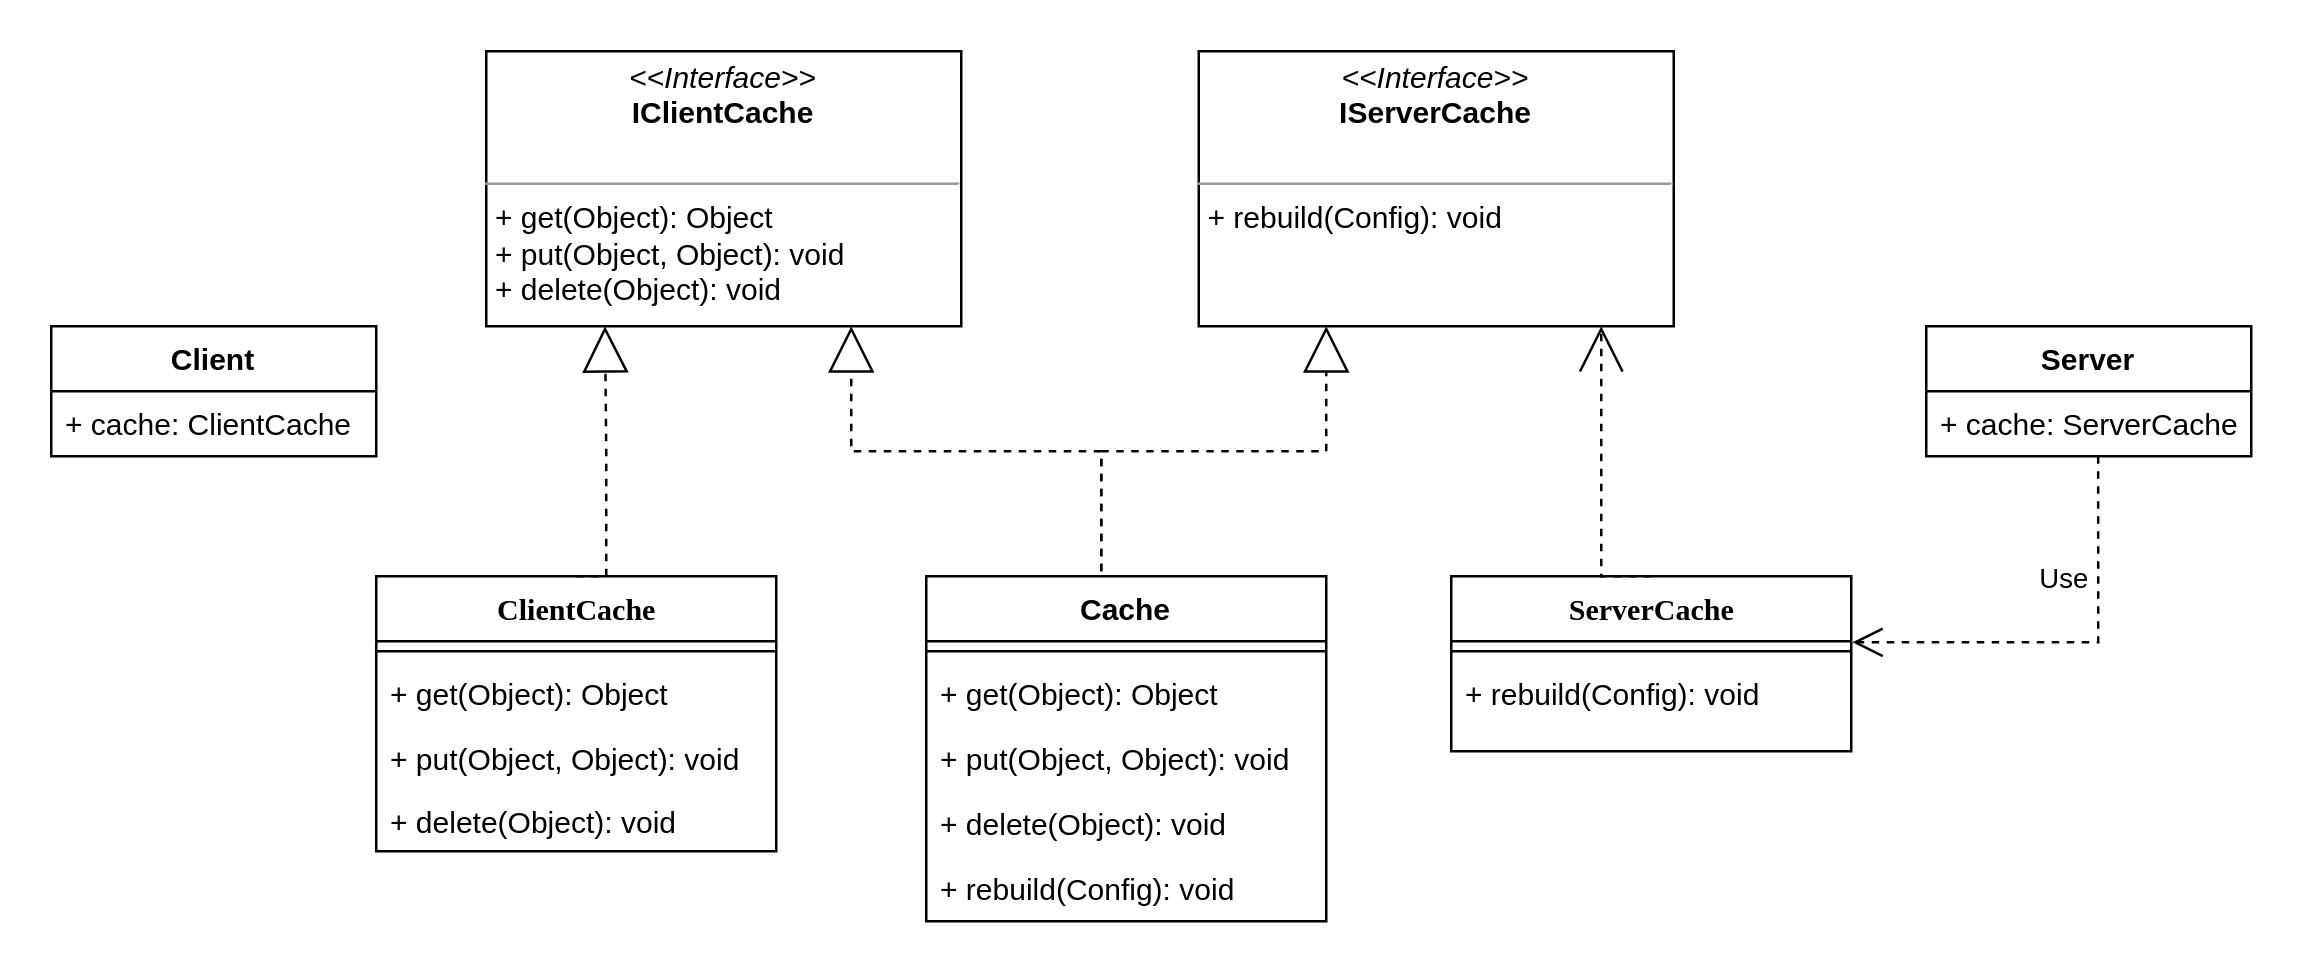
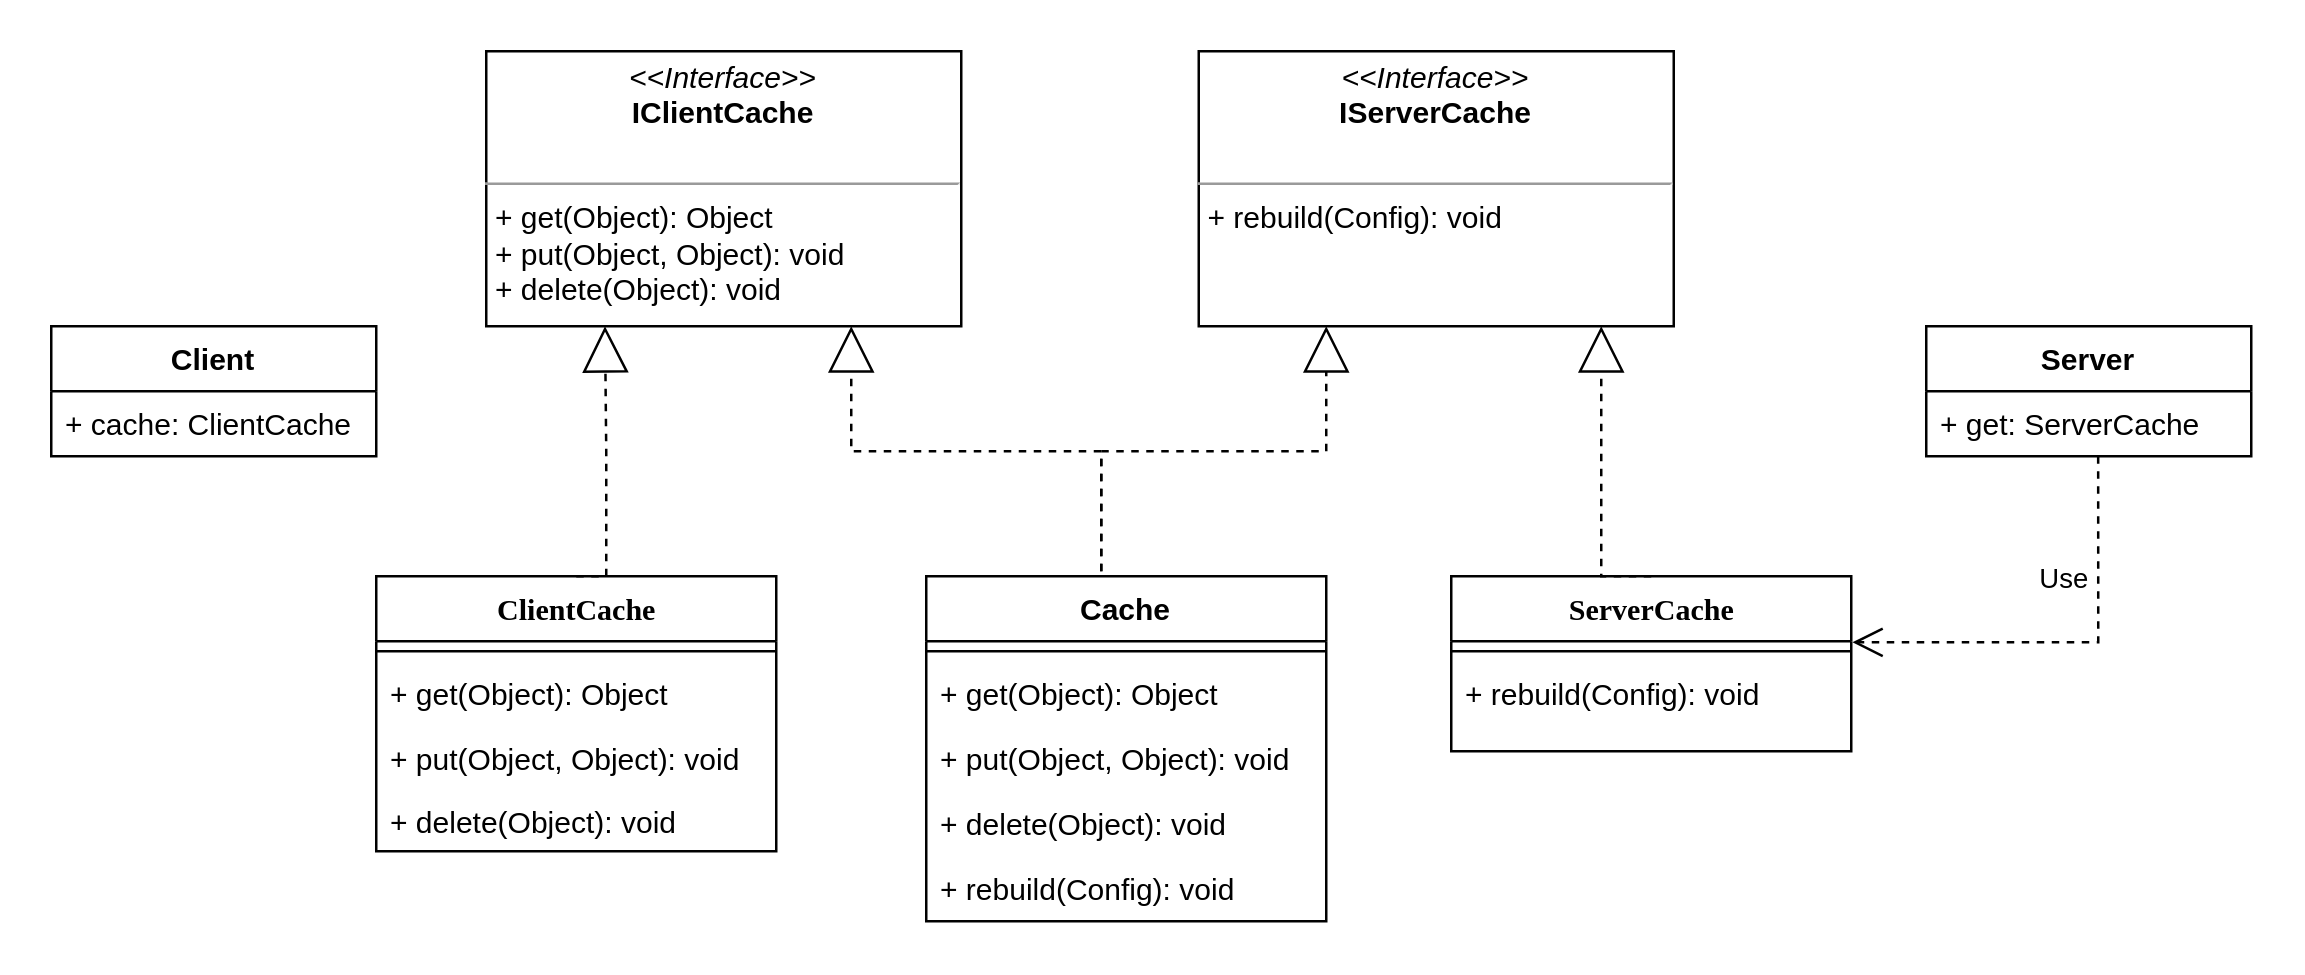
(1601, 353) -> (1601, 373)
(2096, 425) -> (2080, 425)
